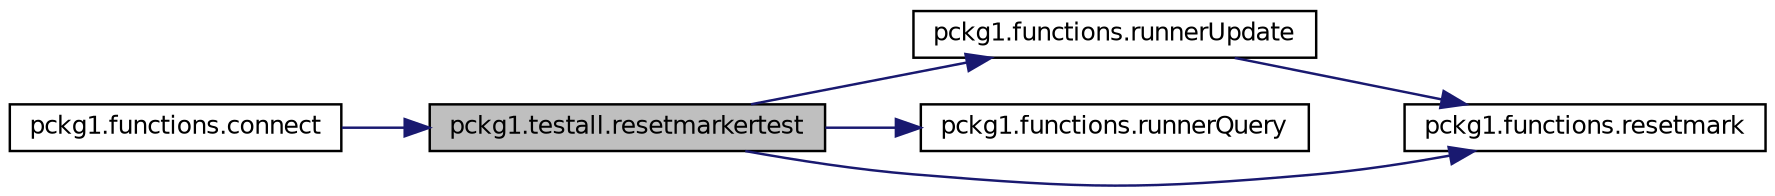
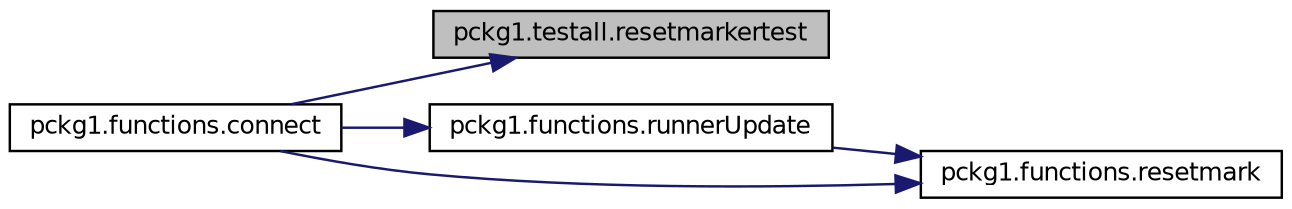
(859, 83) -> (373, 128)
(1115, 128) -> none
(1097, 185) -> (587, 184)
